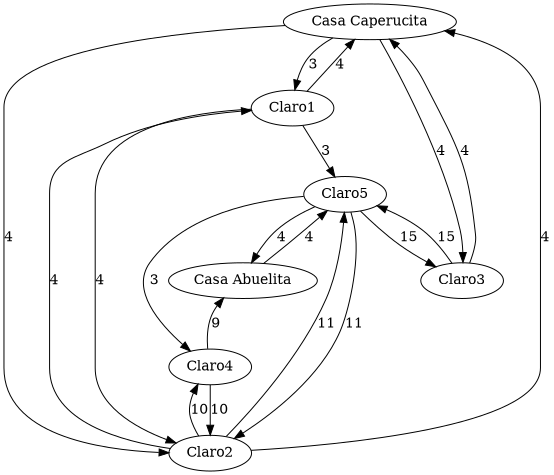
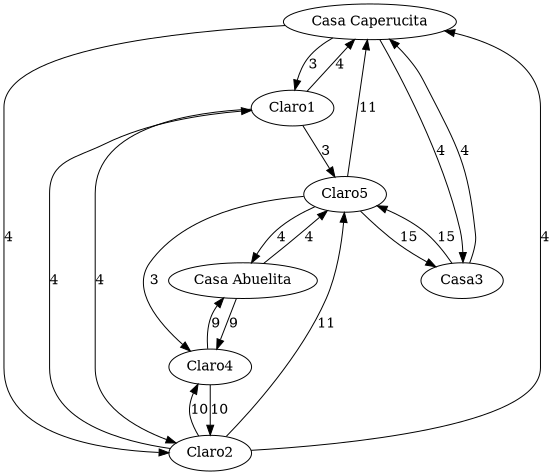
(462, 281) -> (462, 281)
none -> (228, 319)
(335, 341) -> (357, 113)
